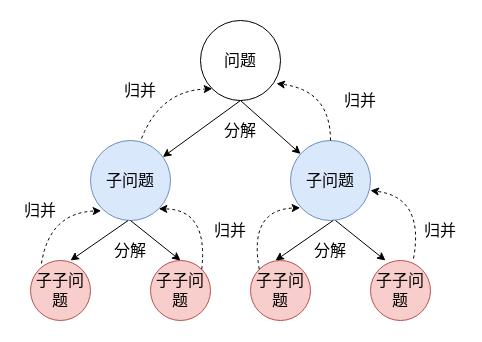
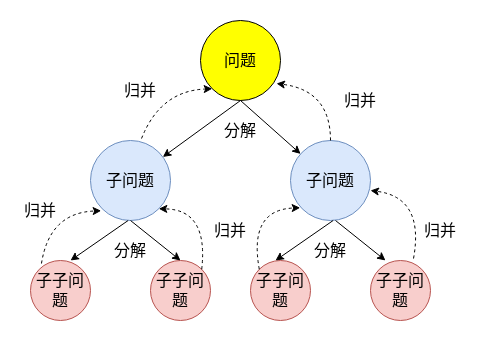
(241, 61) -> (241, 61)
